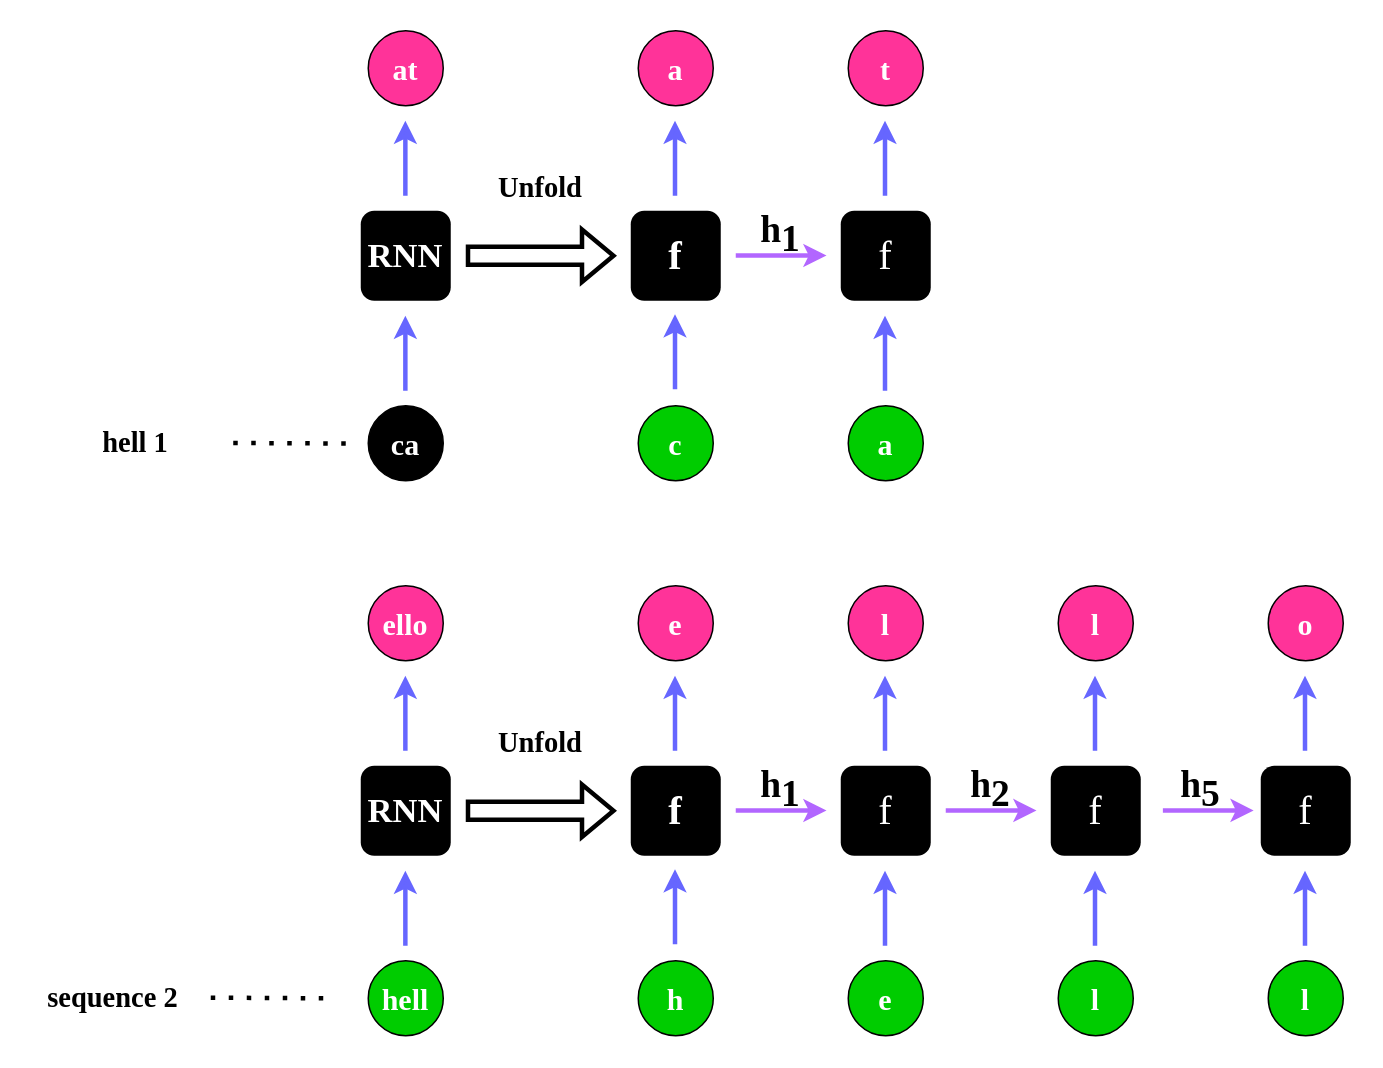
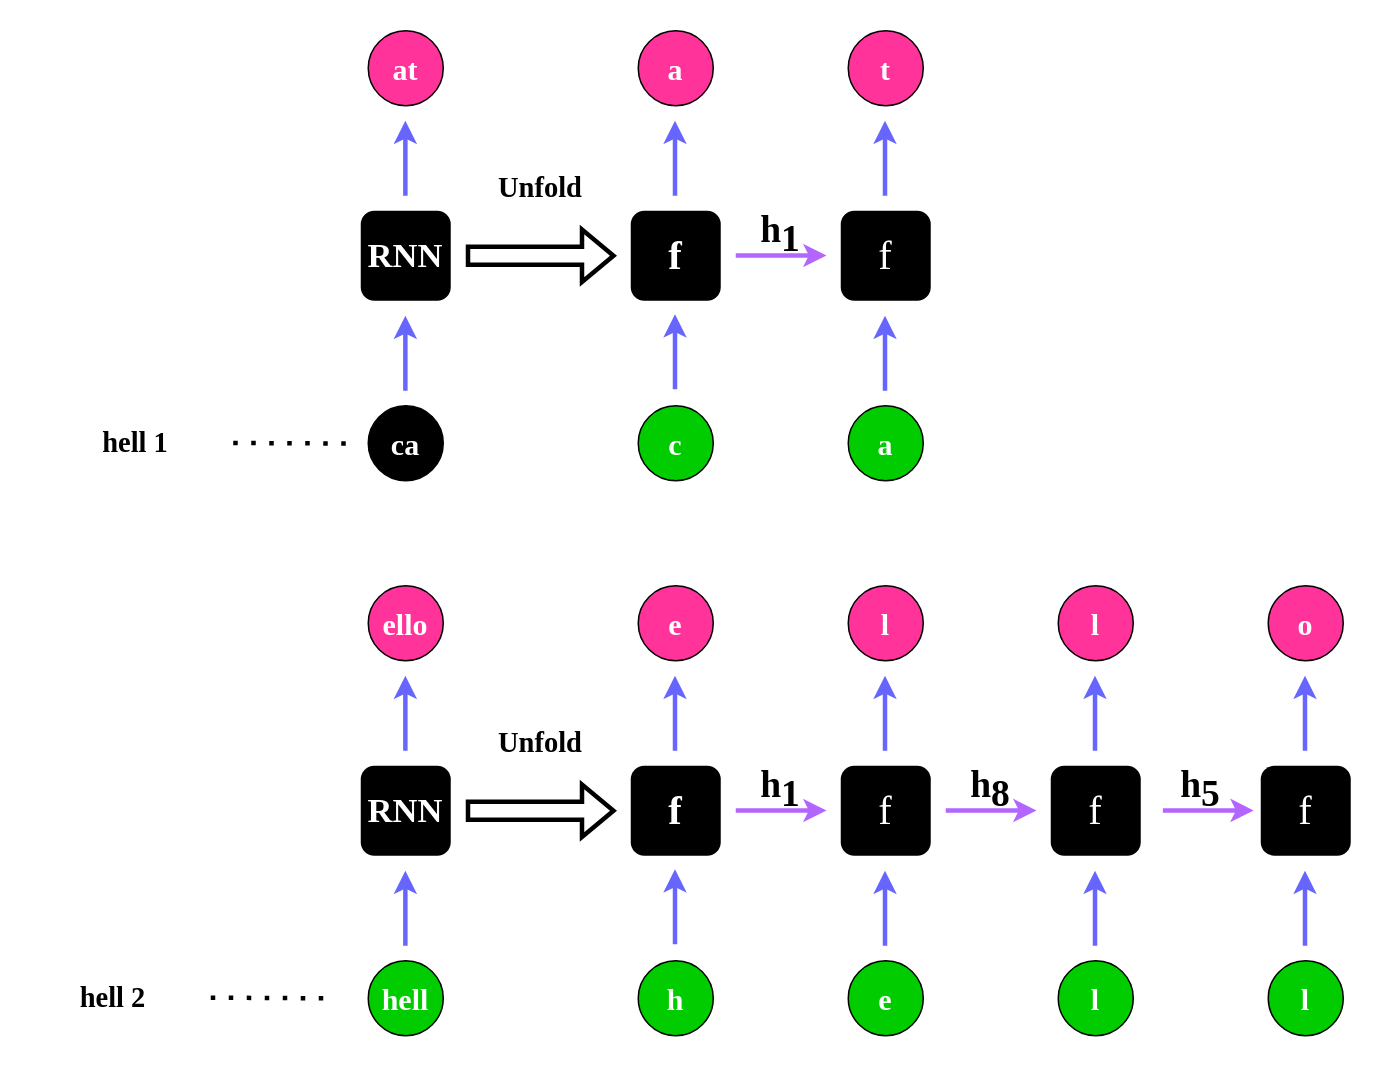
(991, 788) -> (991, 788)
(113, 998) -> (113, 998)
